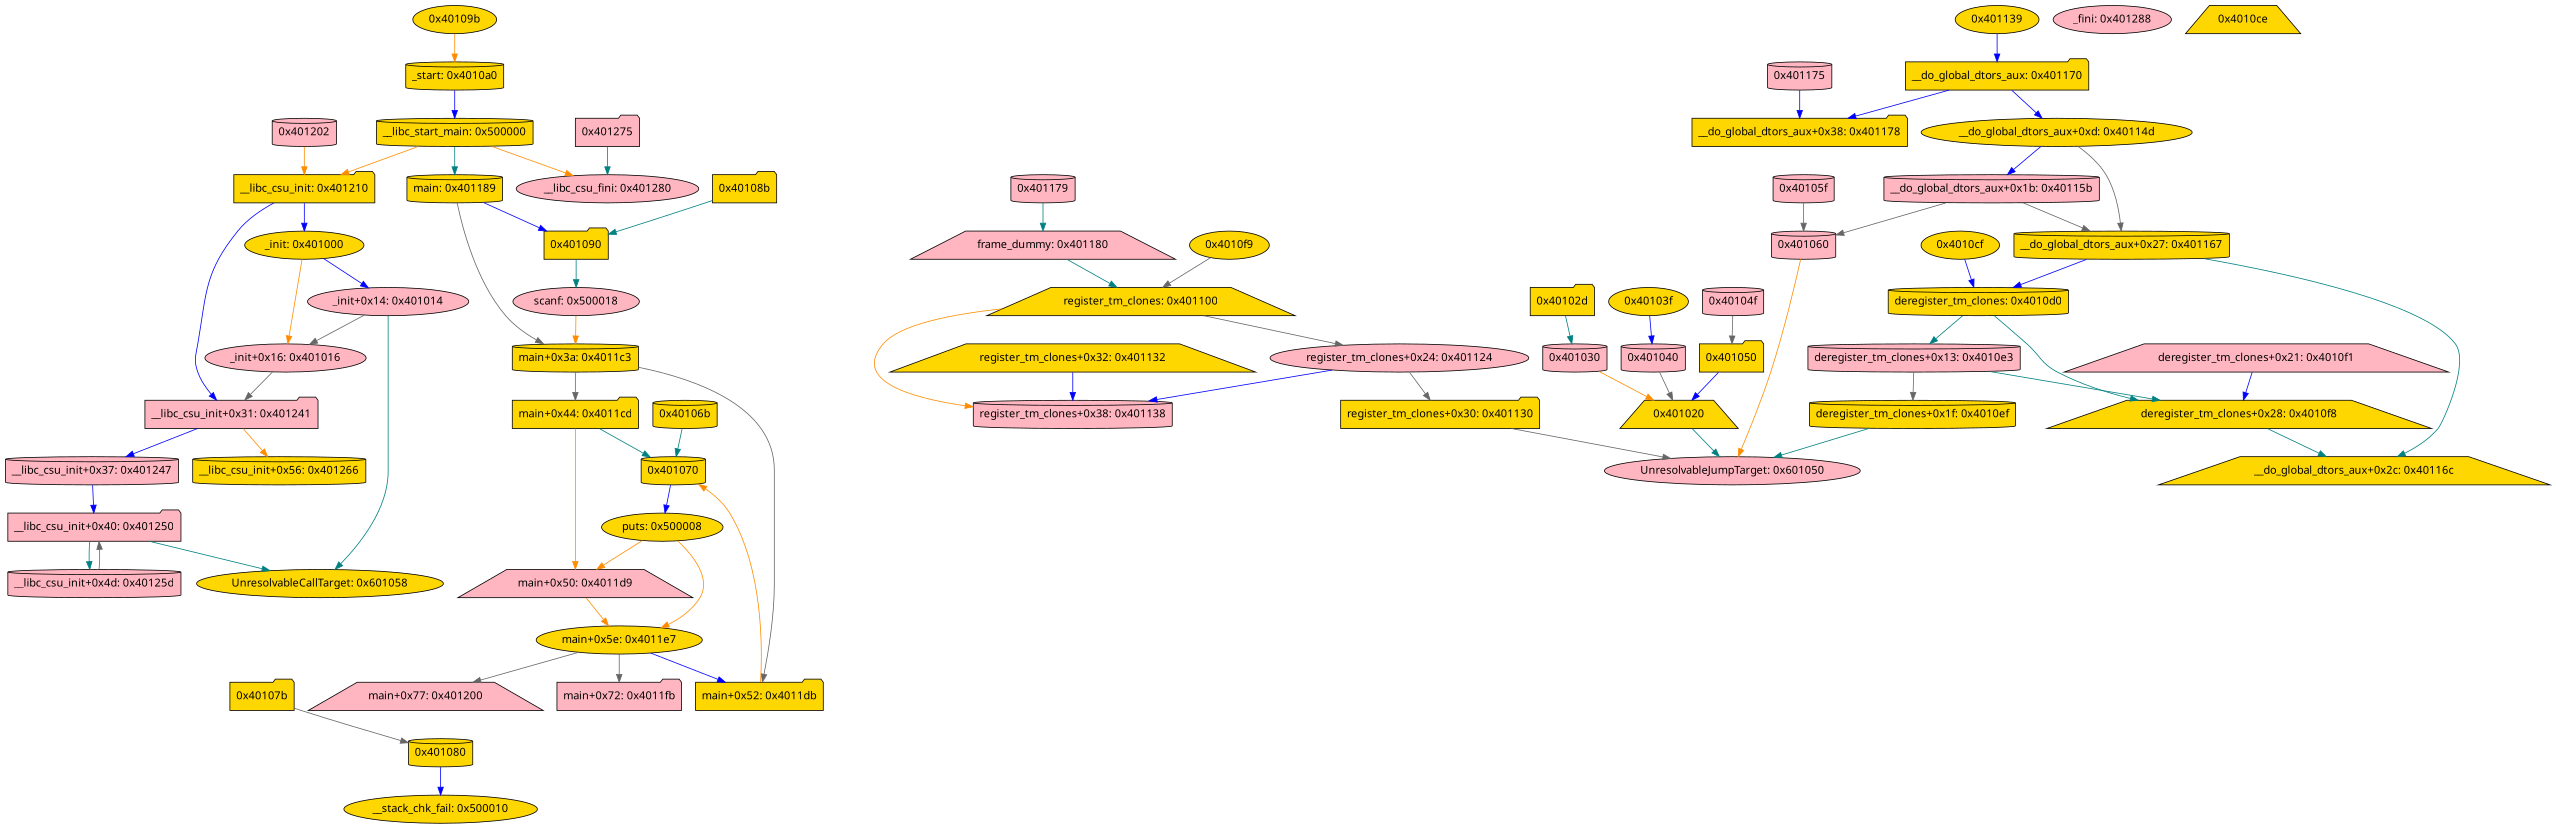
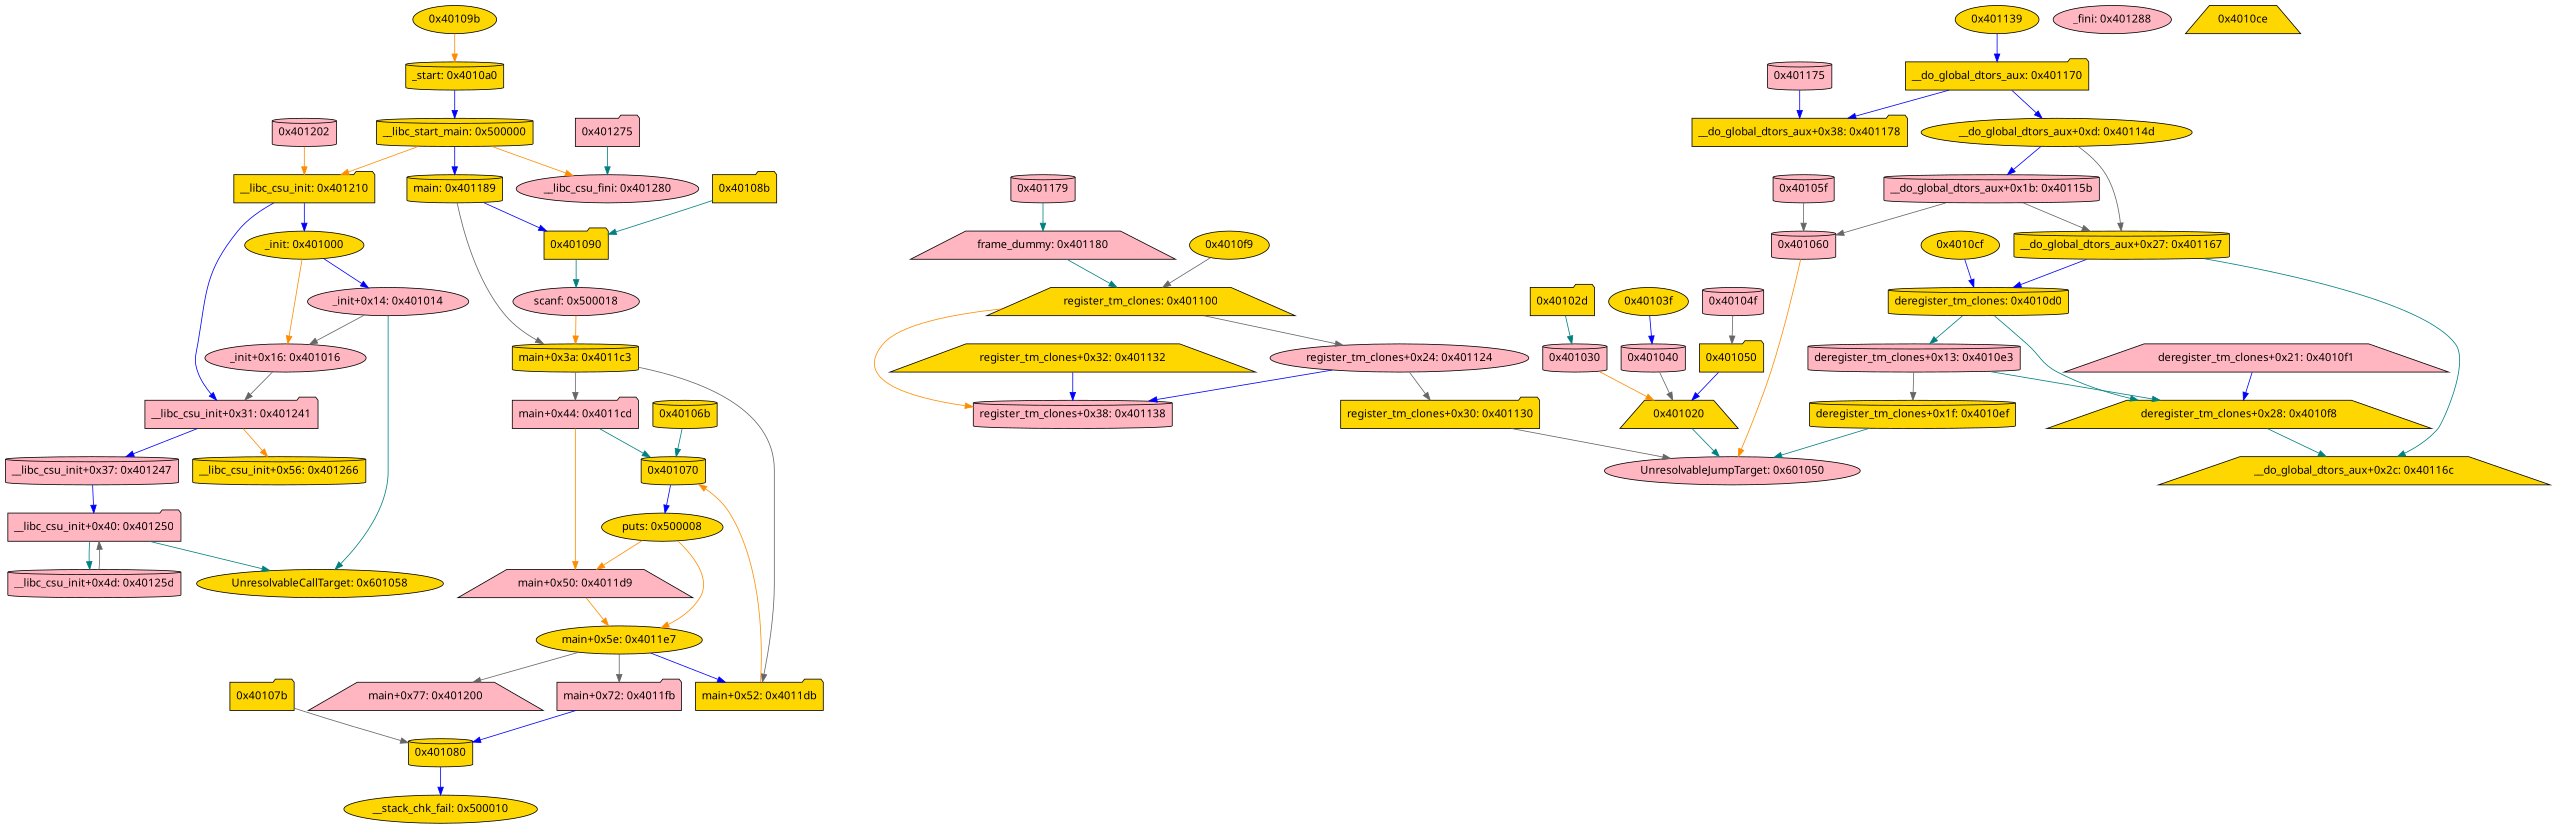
(455, 157) -> (455, 157)
(575, 414) -> (575, 414)
none -> (528, 725)
